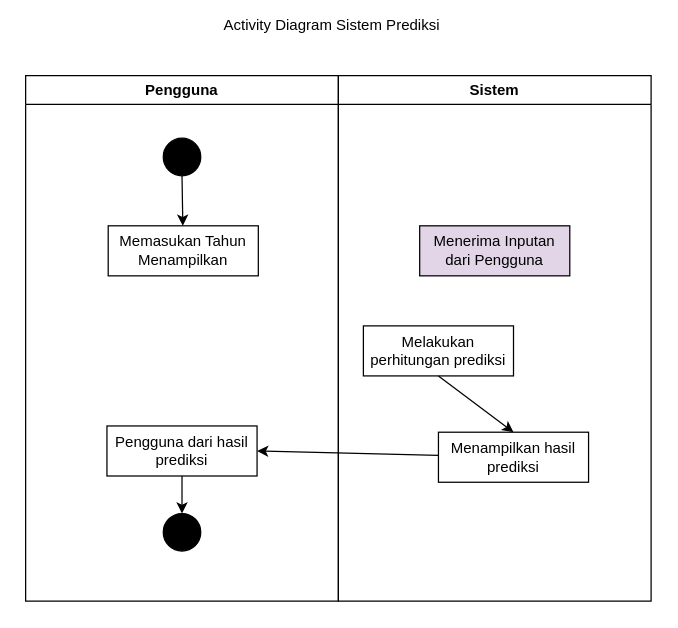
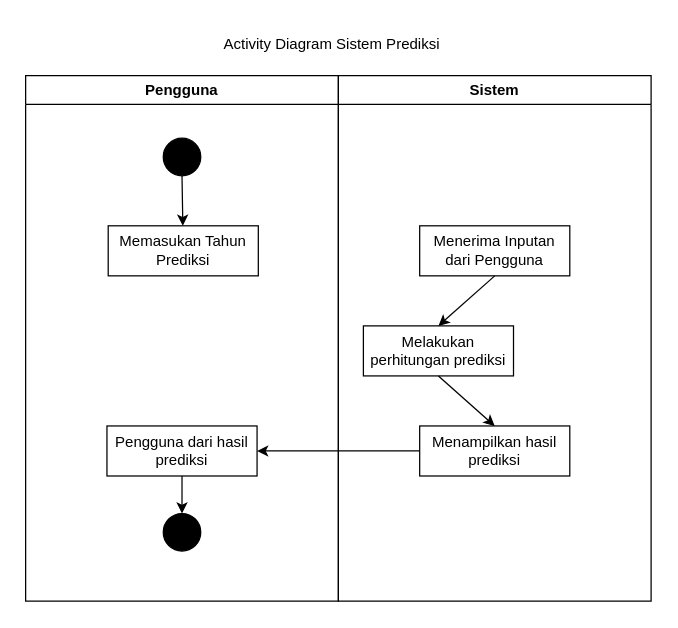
(332, 26) -> (332, 44)
(183, 251) -> (183, 251)
(494, 251) -> (494, 251)
none -> (470, 298)
(513, 457) -> (494, 451)
